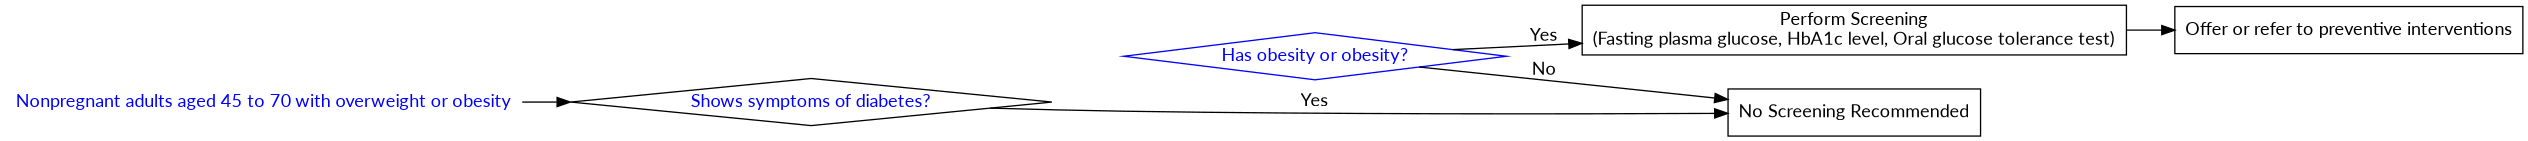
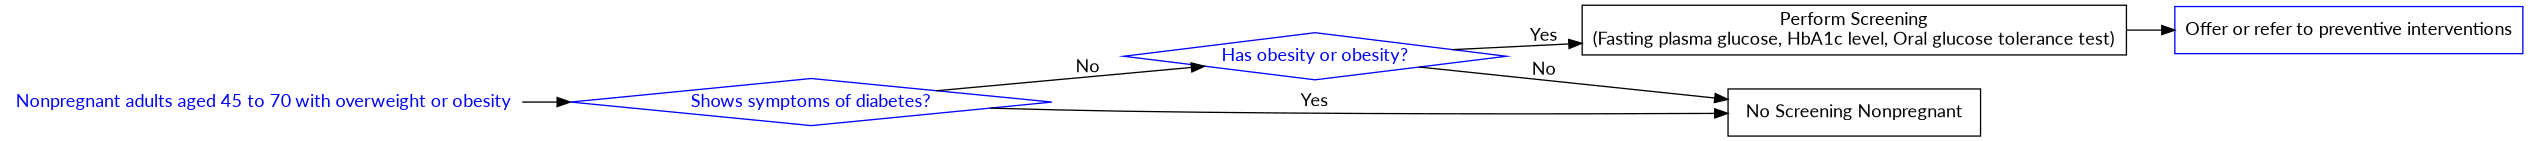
(2349, 30) -> (2349, 30)
none -> (1064, 79)
(811, 102) -> (811, 102)
(1854, 113) -> (1854, 113)
